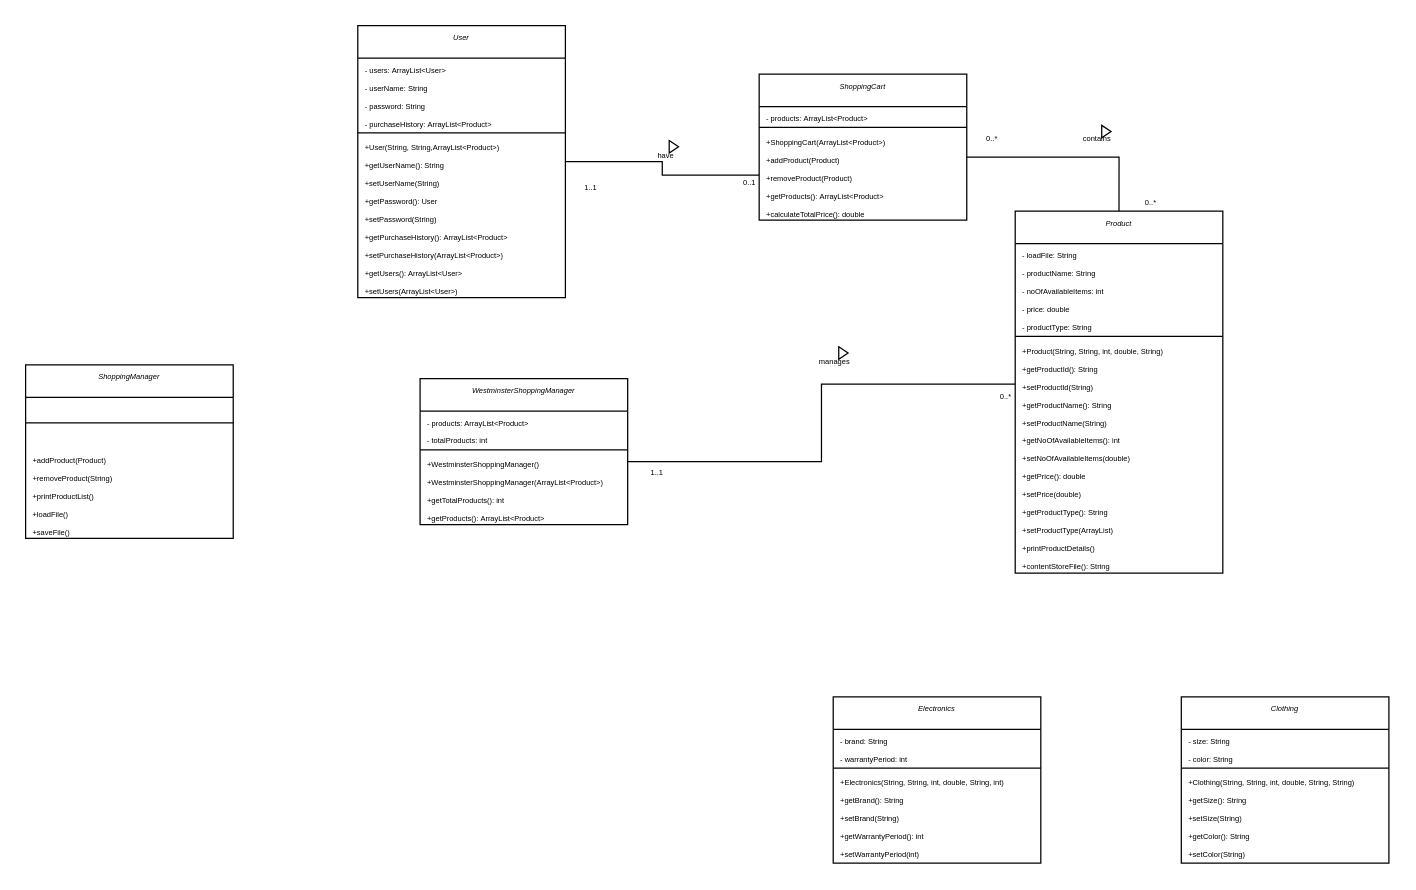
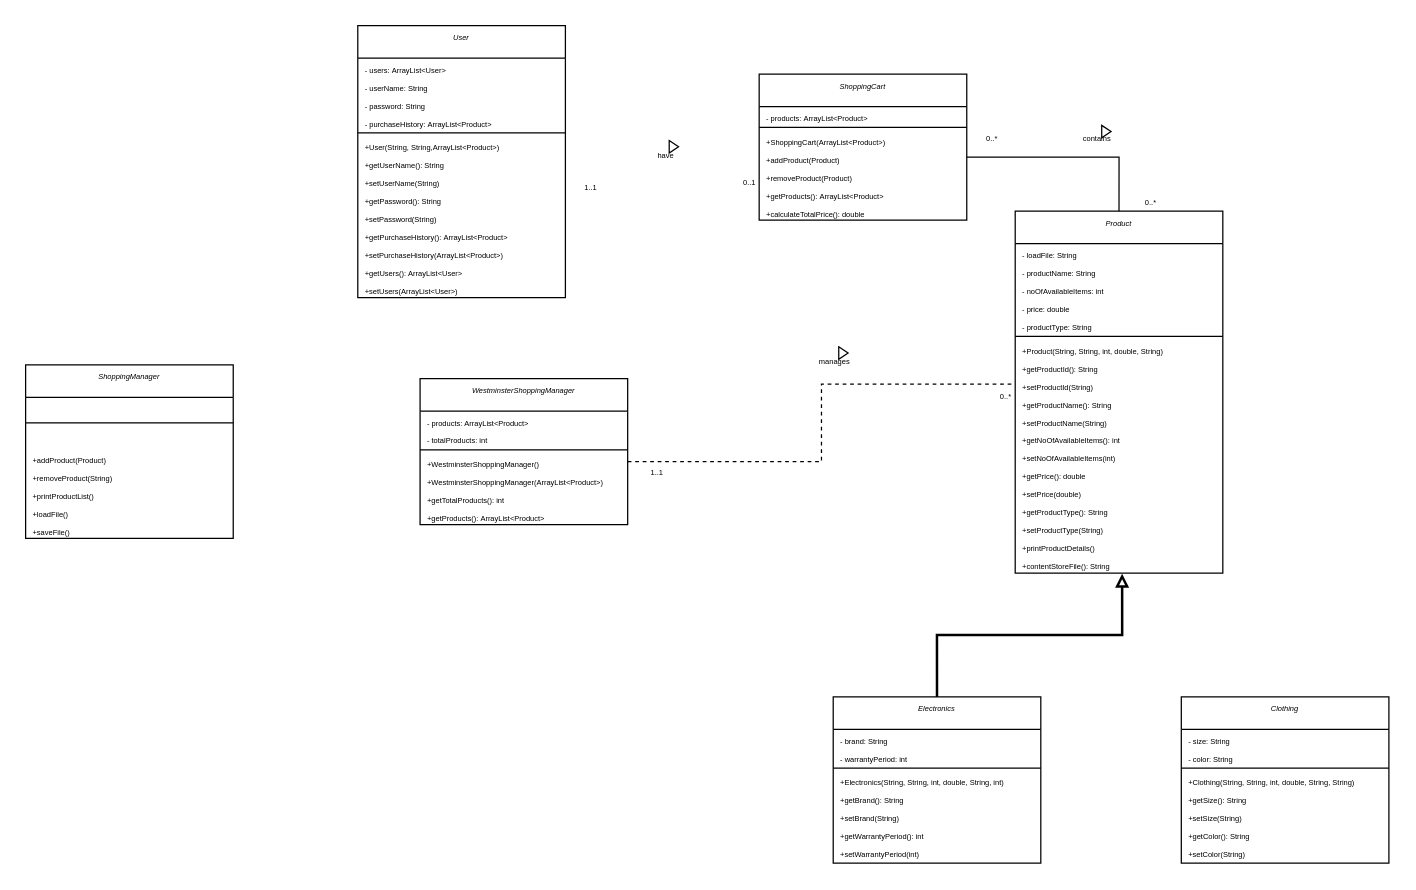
(662, 168) -> none
(406, 202) -> (409, 202)
(822, 423) -> (822, 423)
(1081, 459) -> (1075, 459)
(1076, 531) -> (1070, 531)
none -> (1023, 635)
